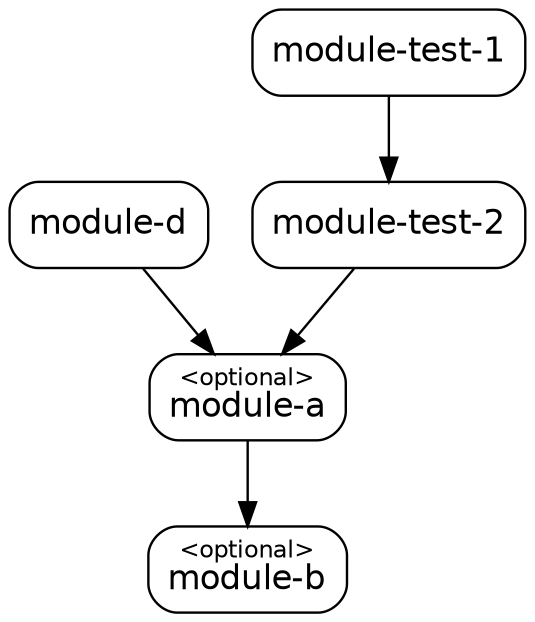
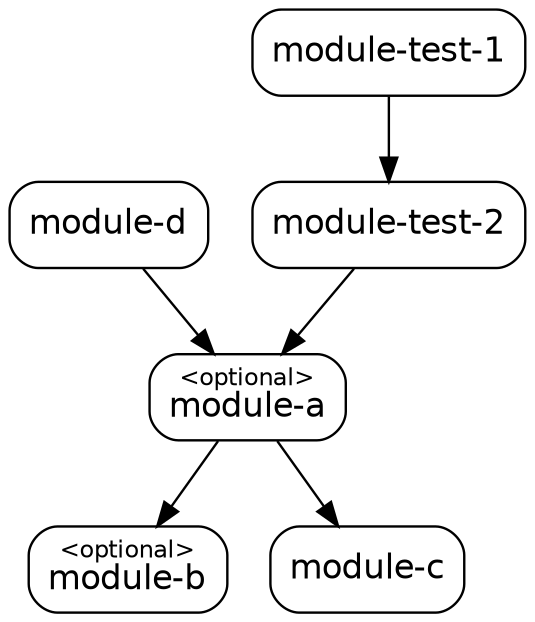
none -> (367, 570)
